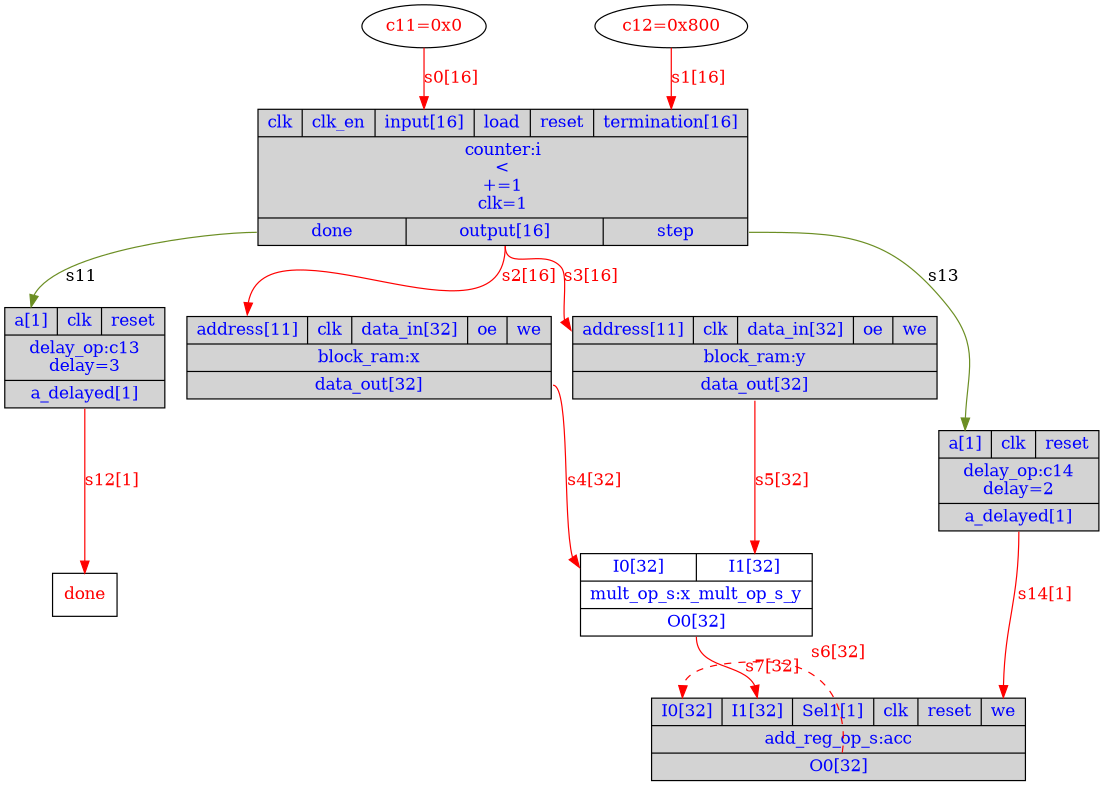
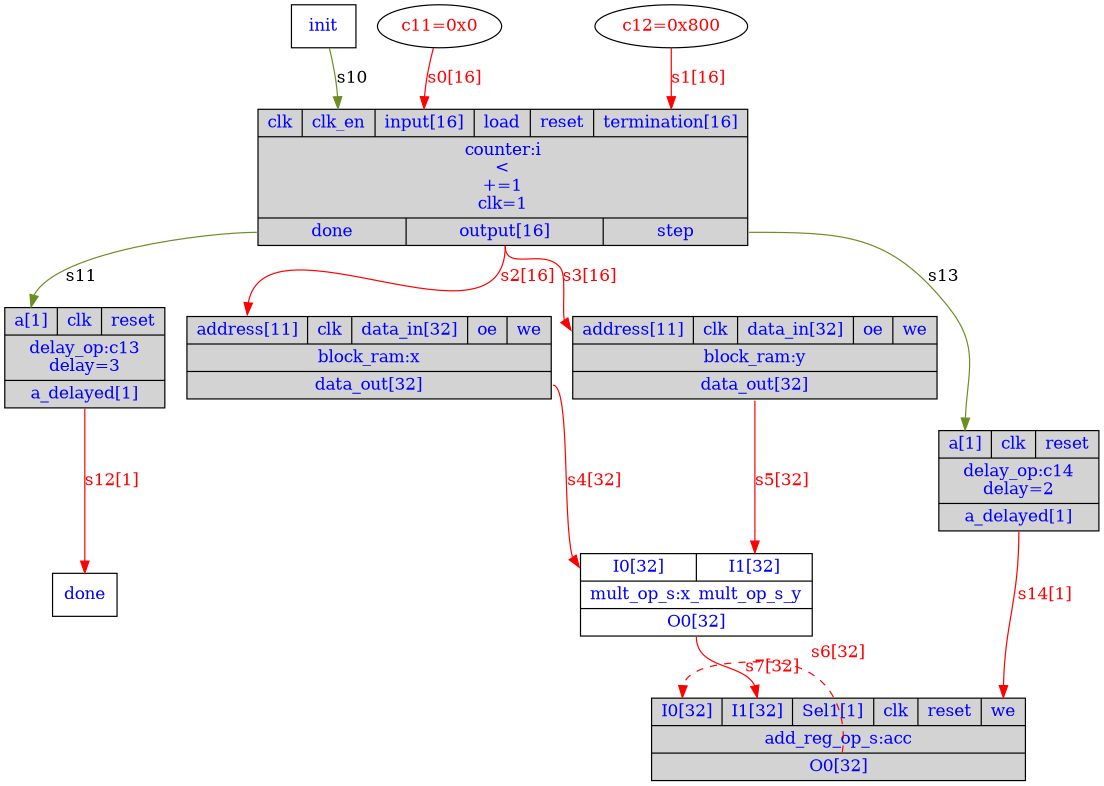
none -> (324, 26)
(85, 595) -> (85, 595)
